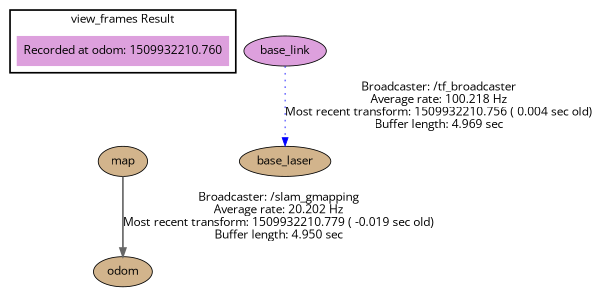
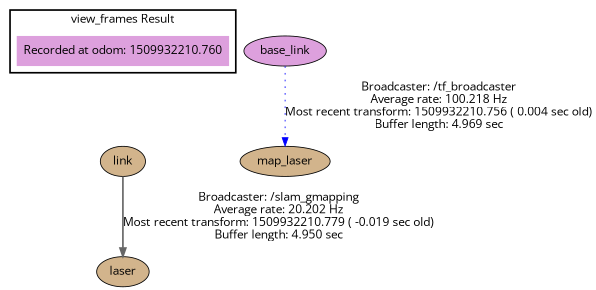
(123, 161) -> (123, 161)
(285, 161) -> (285, 161)
(123, 272) -> (123, 272)
